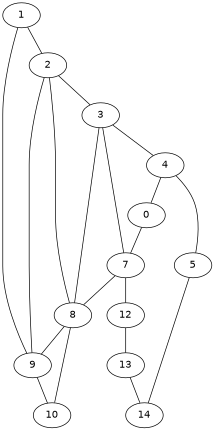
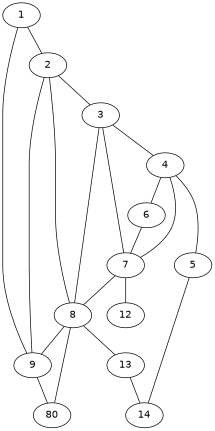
(147, 215) -> (147, 215)
none -> (173, 224)
(126, 340) -> (99, 340)
(52, 415) -> (52, 415)
